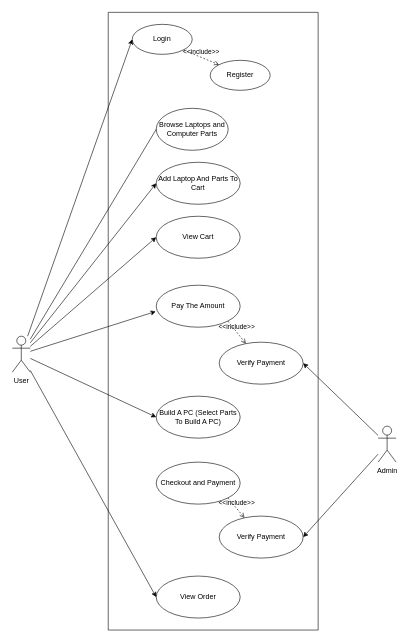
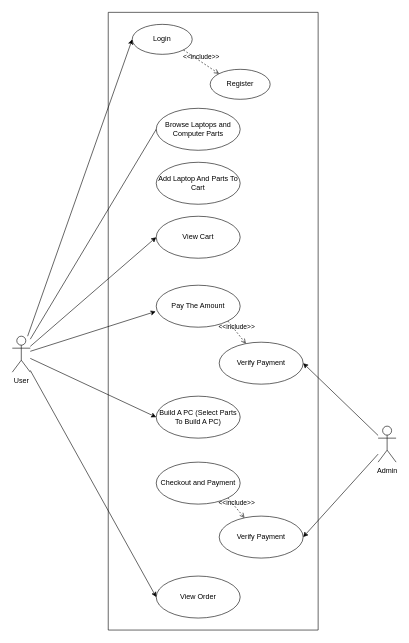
(240, 75) -> (240, 84)
(192, 129) -> (198, 129)
(93, 263) -> none
